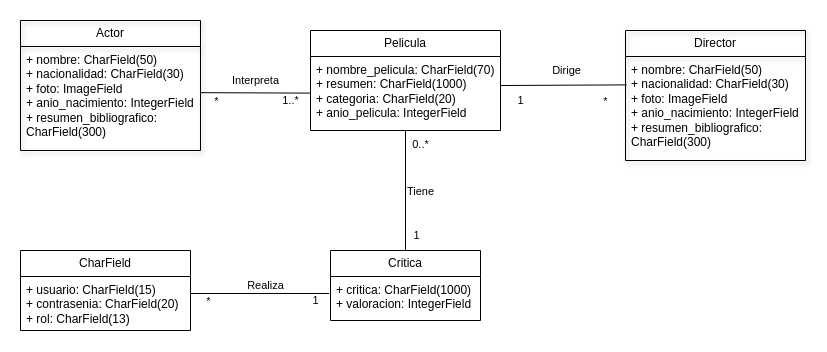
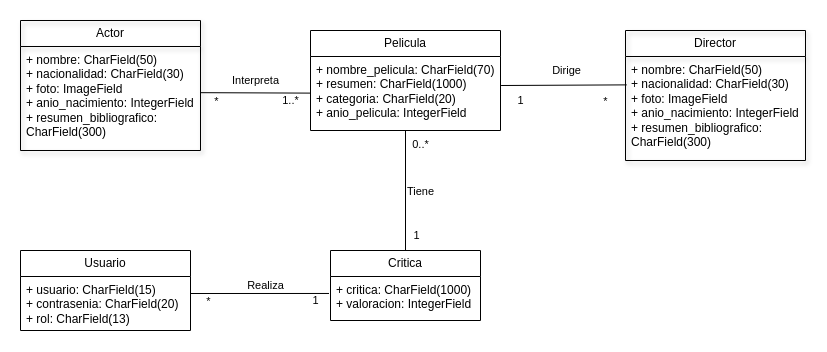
(106, 264) -> (106, 264)
